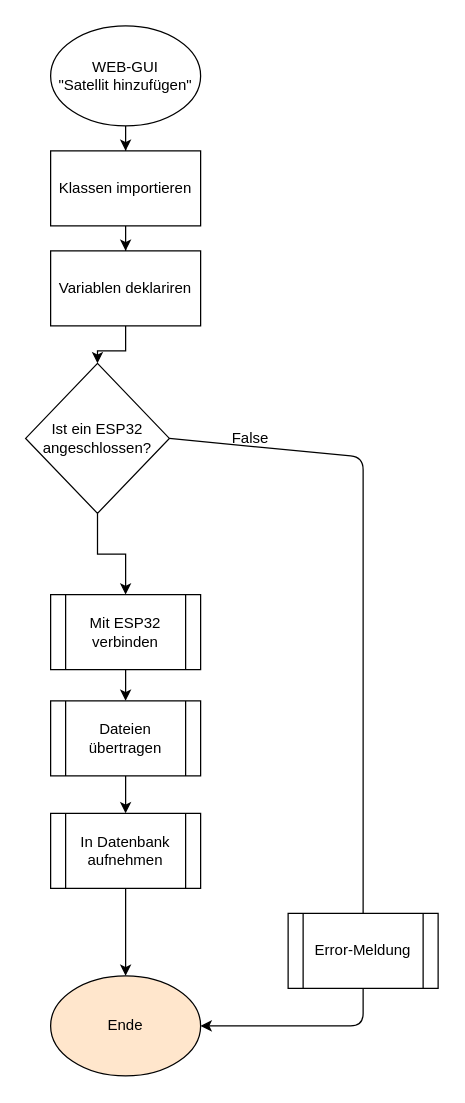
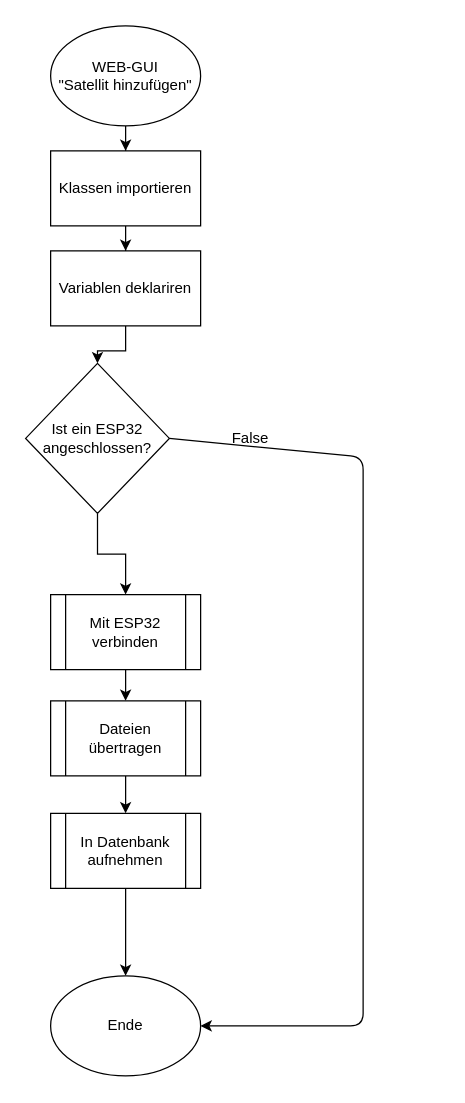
(363, 951) -> none
(126, 1026) -> (126, 1026)
